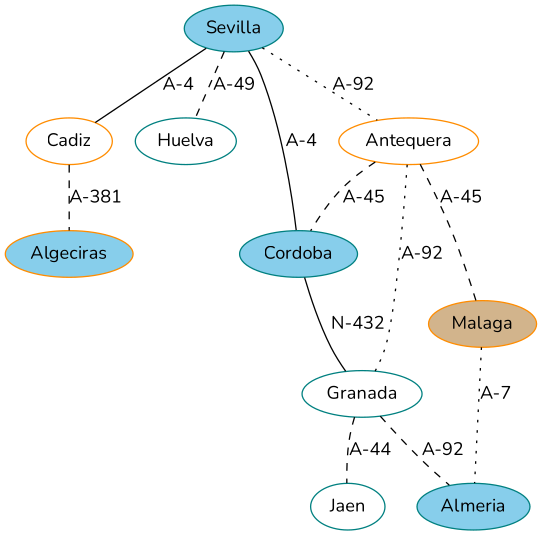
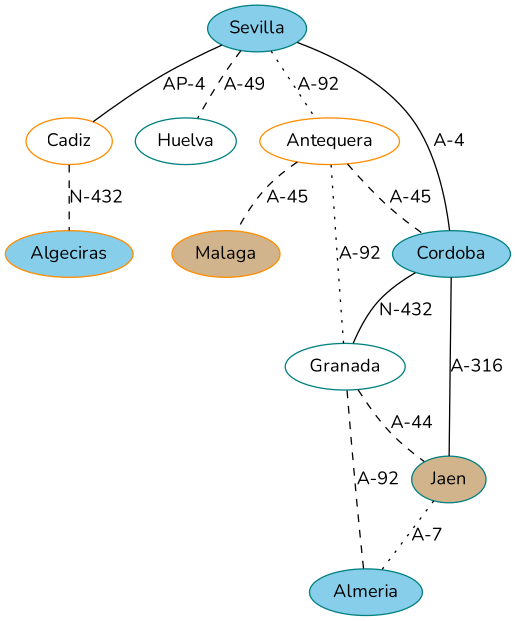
(179, 85) -> (185, 85)
(96, 198) -> (96, 198)
none -> (450, 367)
(478, 415) -> (408, 535)
(348, 507) -> (449, 479)
